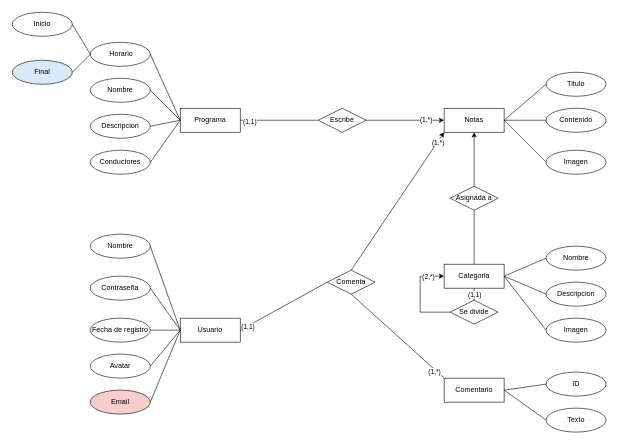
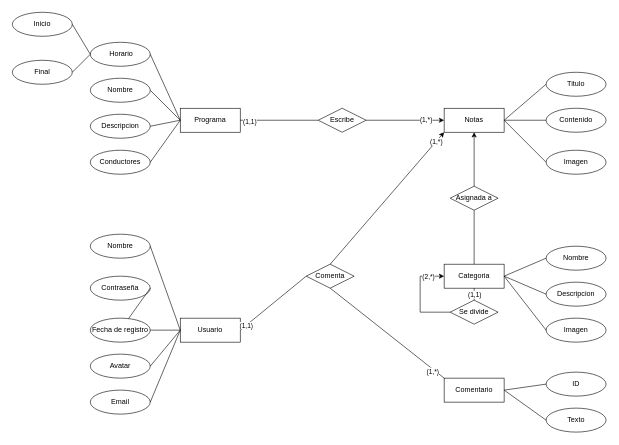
(42, 72) -> (42, 72)
(351, 282) -> (330, 276)
(164, 307) -> (140, 303)
(120, 402) -> (120, 402)
